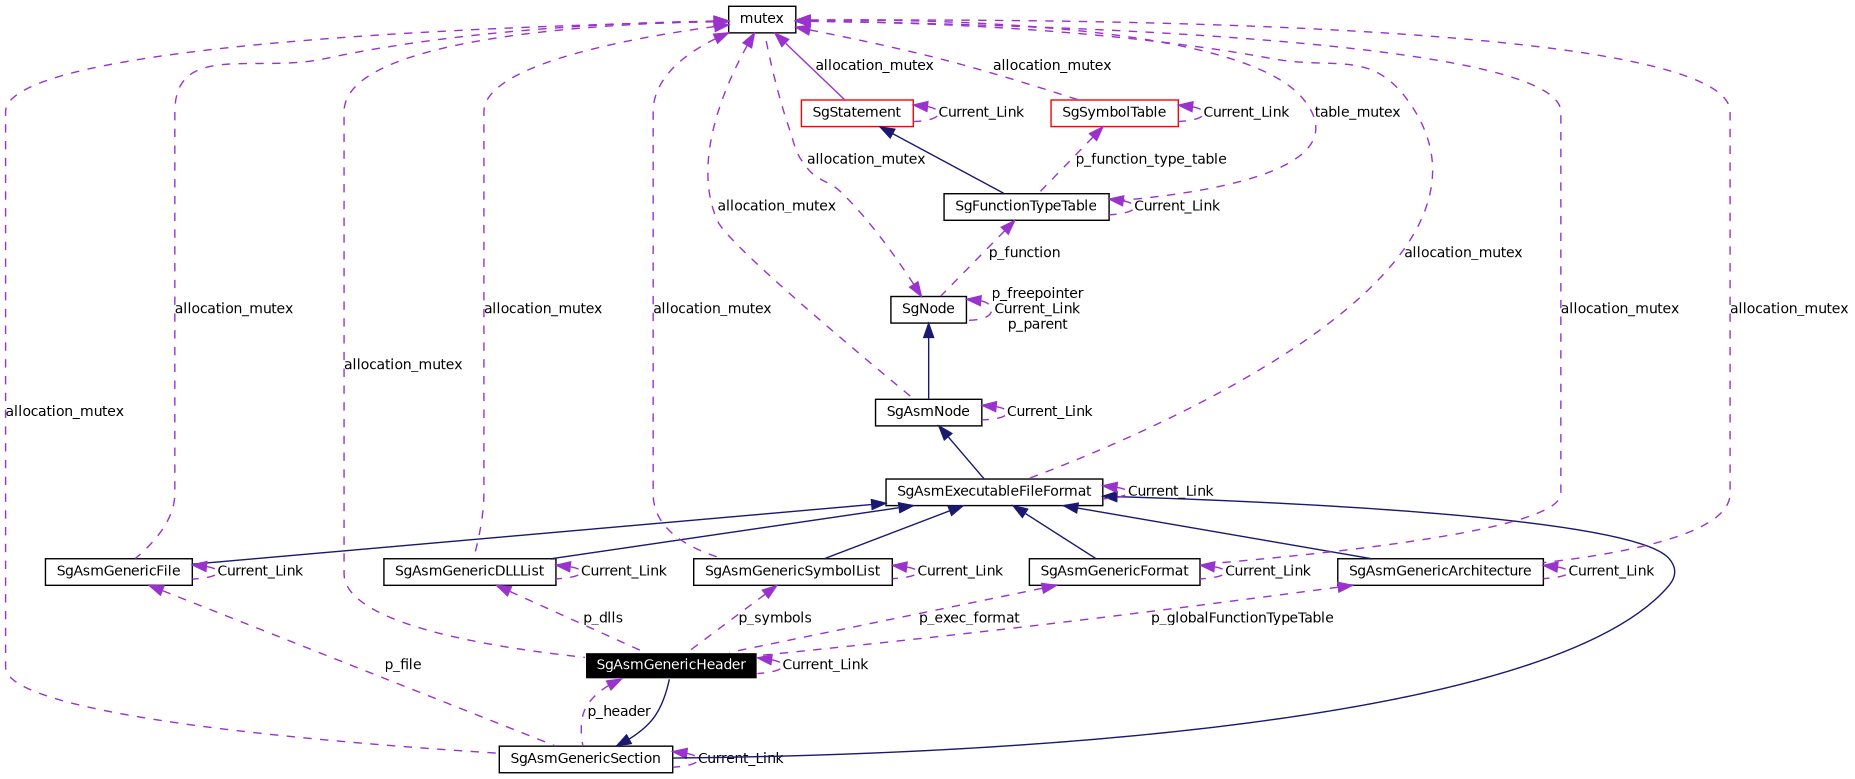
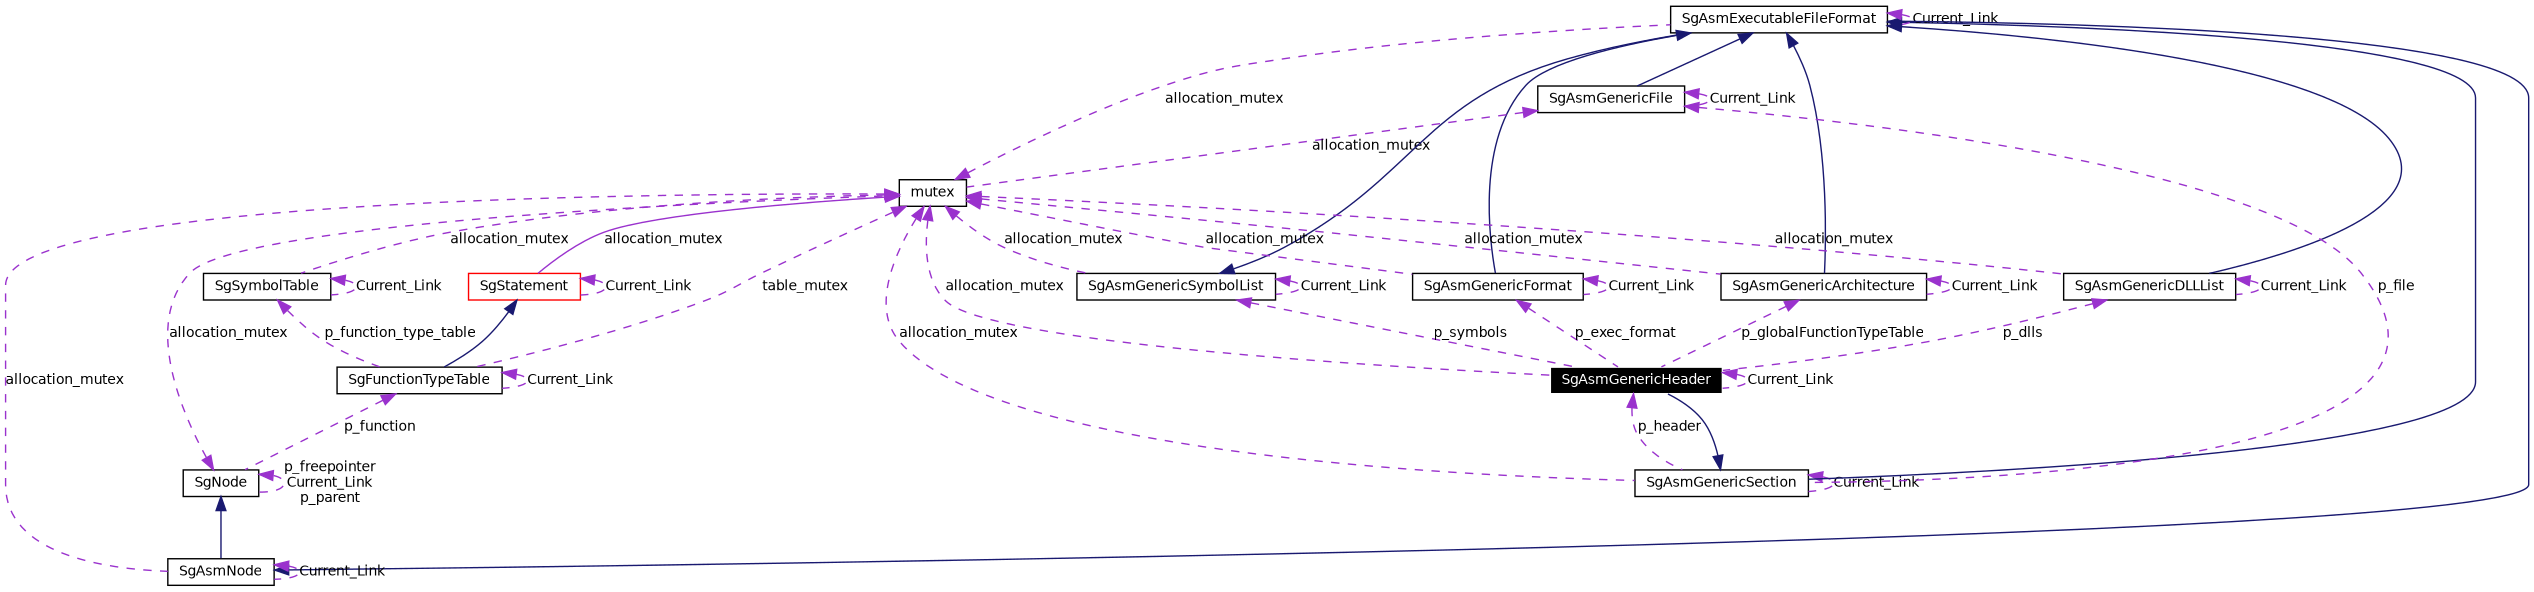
(202, 69) -> (1245, 150)
(1115, 113) -> (267, 287)
(887, 535) -> (1457, 112)
